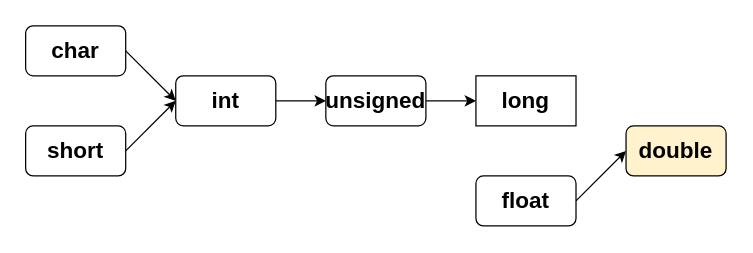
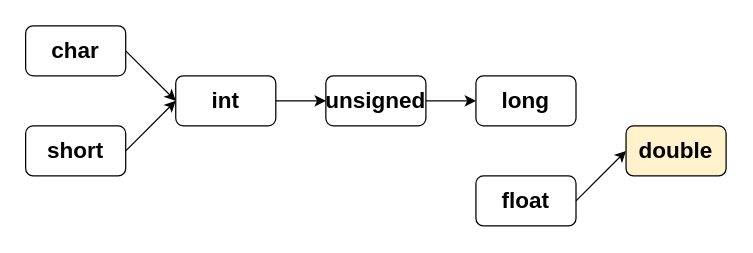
(526, 101) -> (526, 101)
